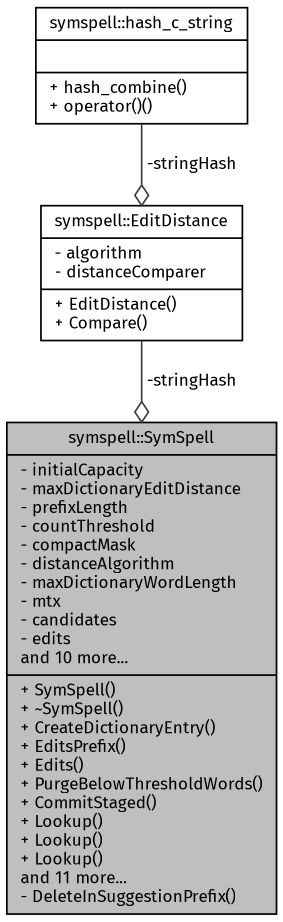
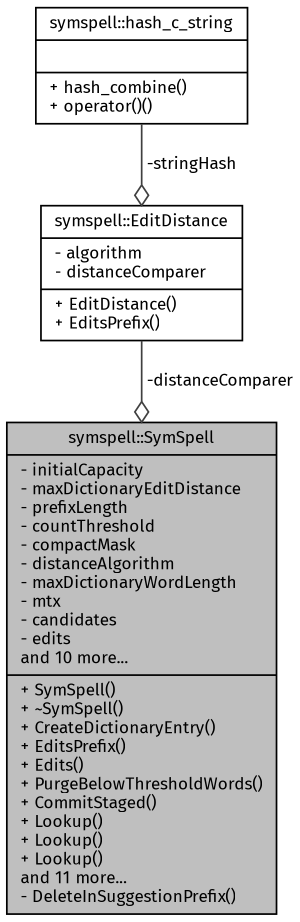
(102, 323) -> (108, 323)
(189, 382) -> (218, 382)
